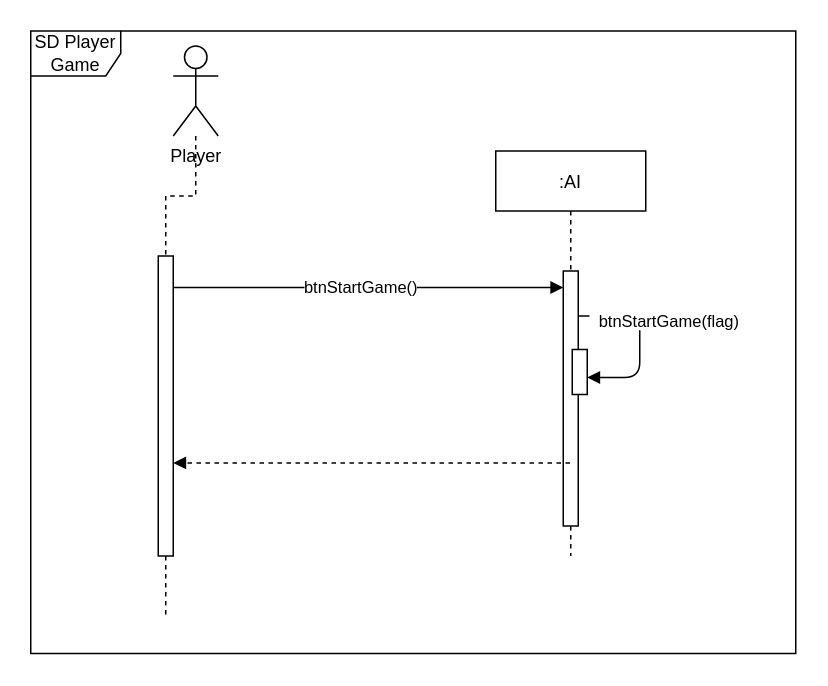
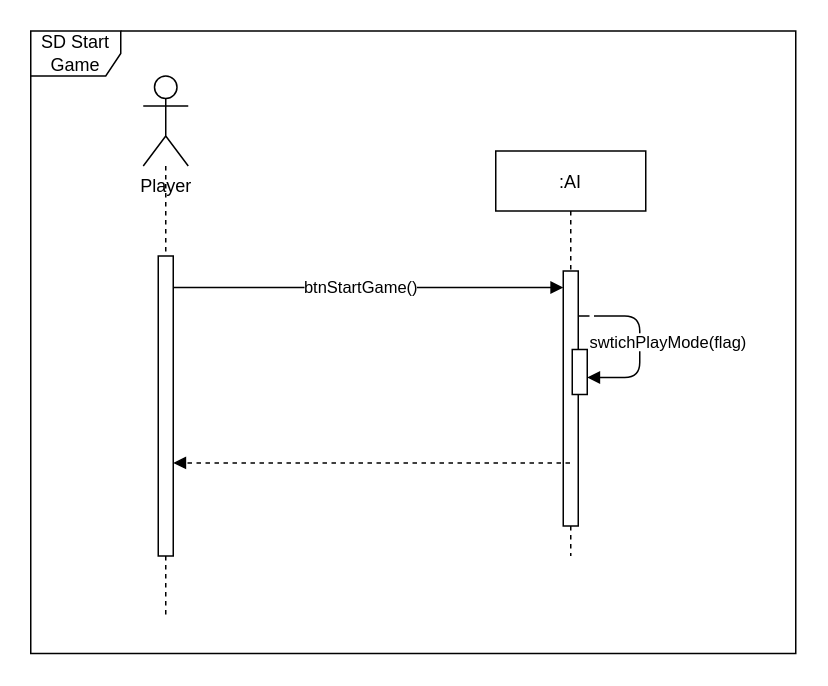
(76, 53) -> (76, 53)
(196, 91) -> (166, 121)
(671, 333) -> (671, 333)
